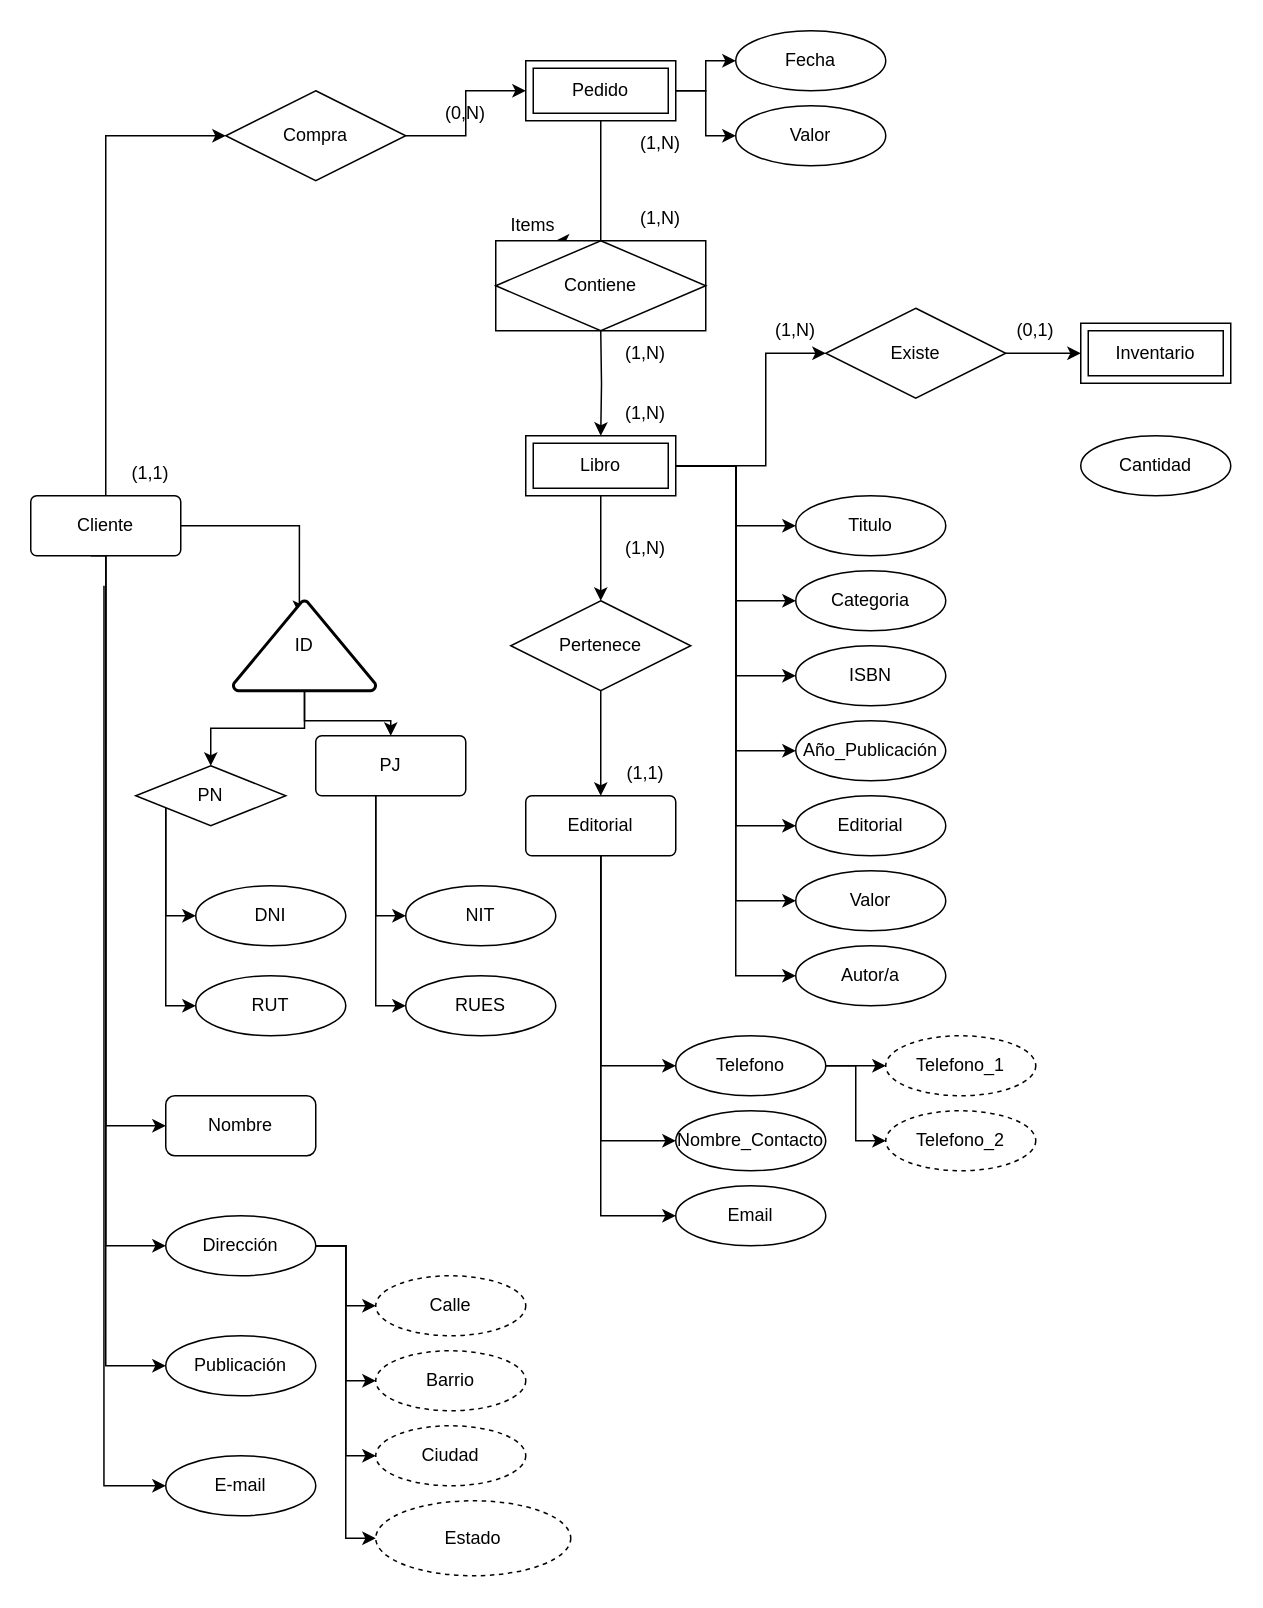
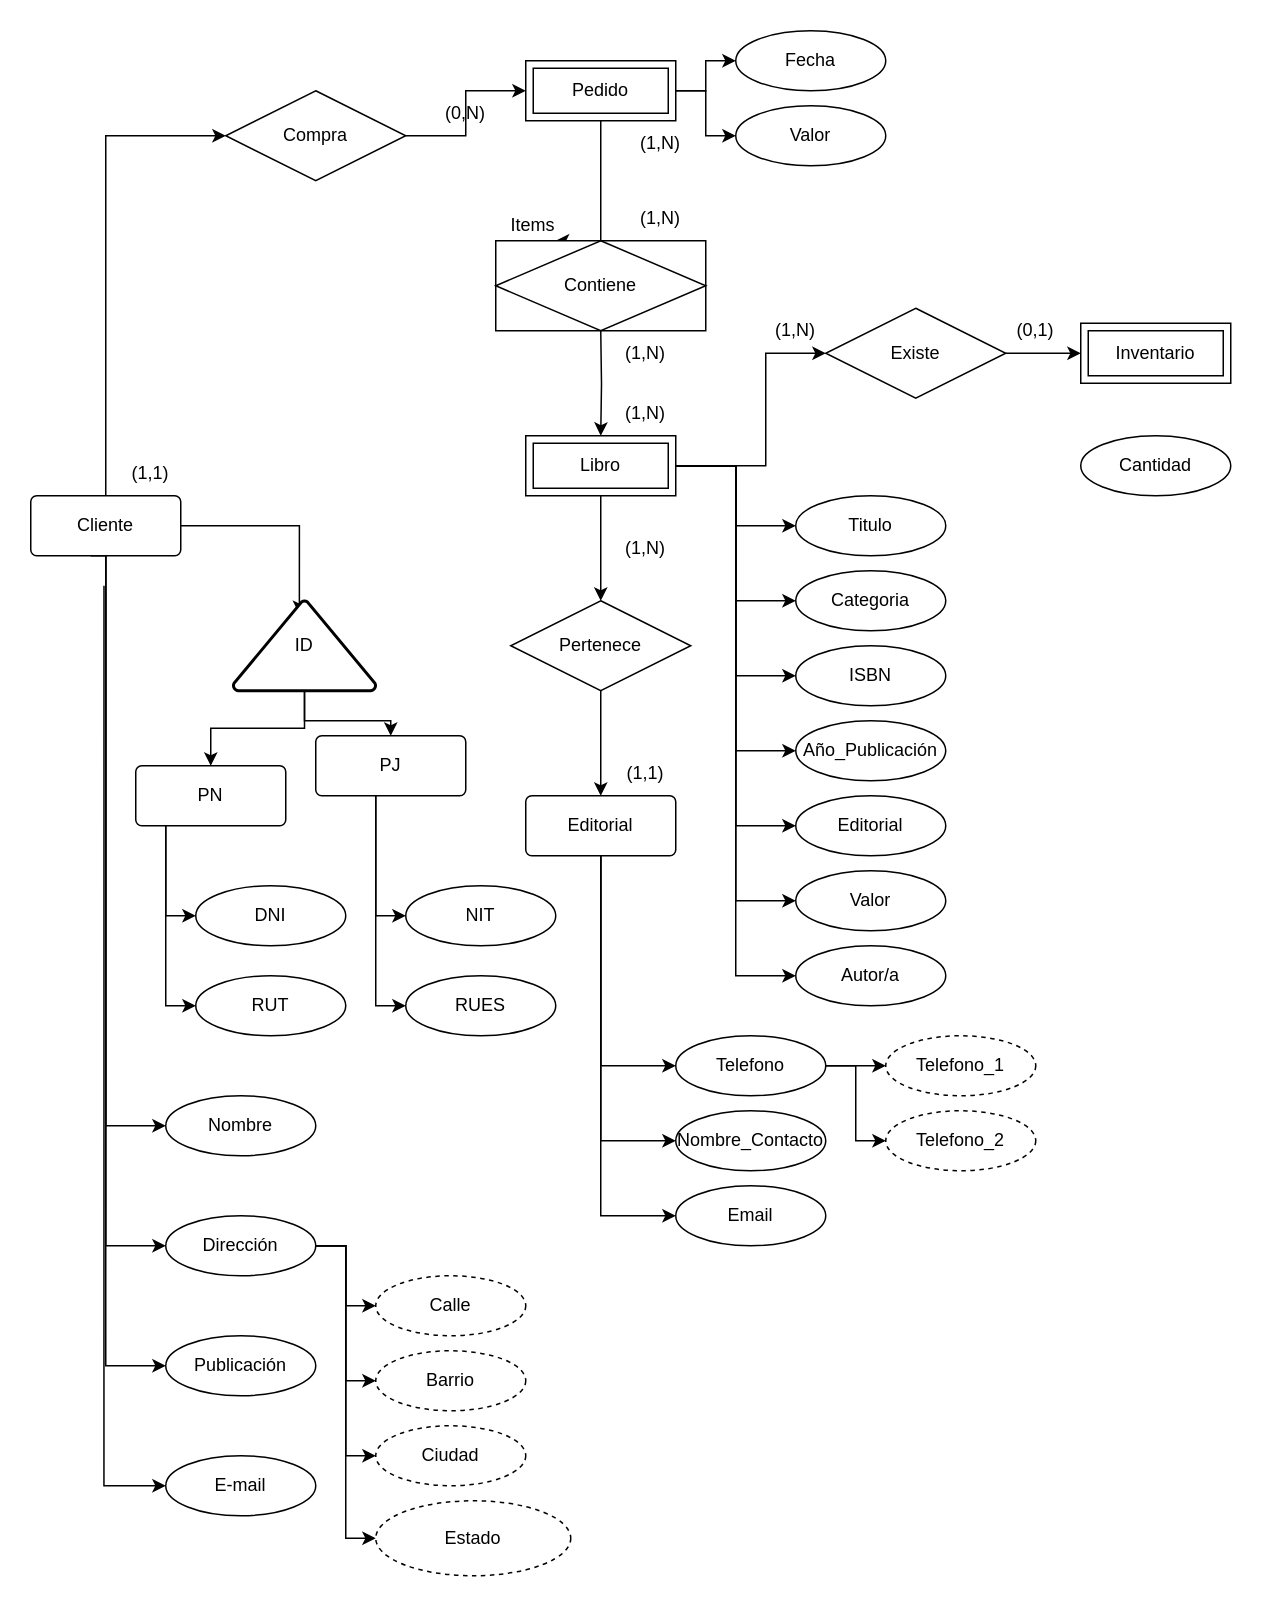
(211, 796) -> (211, 796)
(241, 1126) -> (241, 1126)
